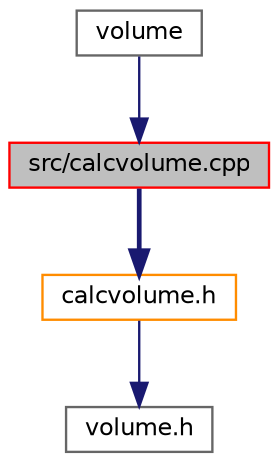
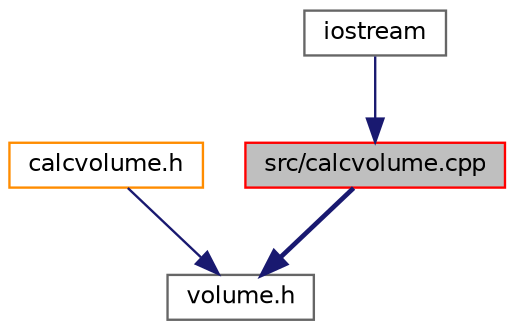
(139, 33) -> (375, 33)
(139, 219) -> (317, 223)
